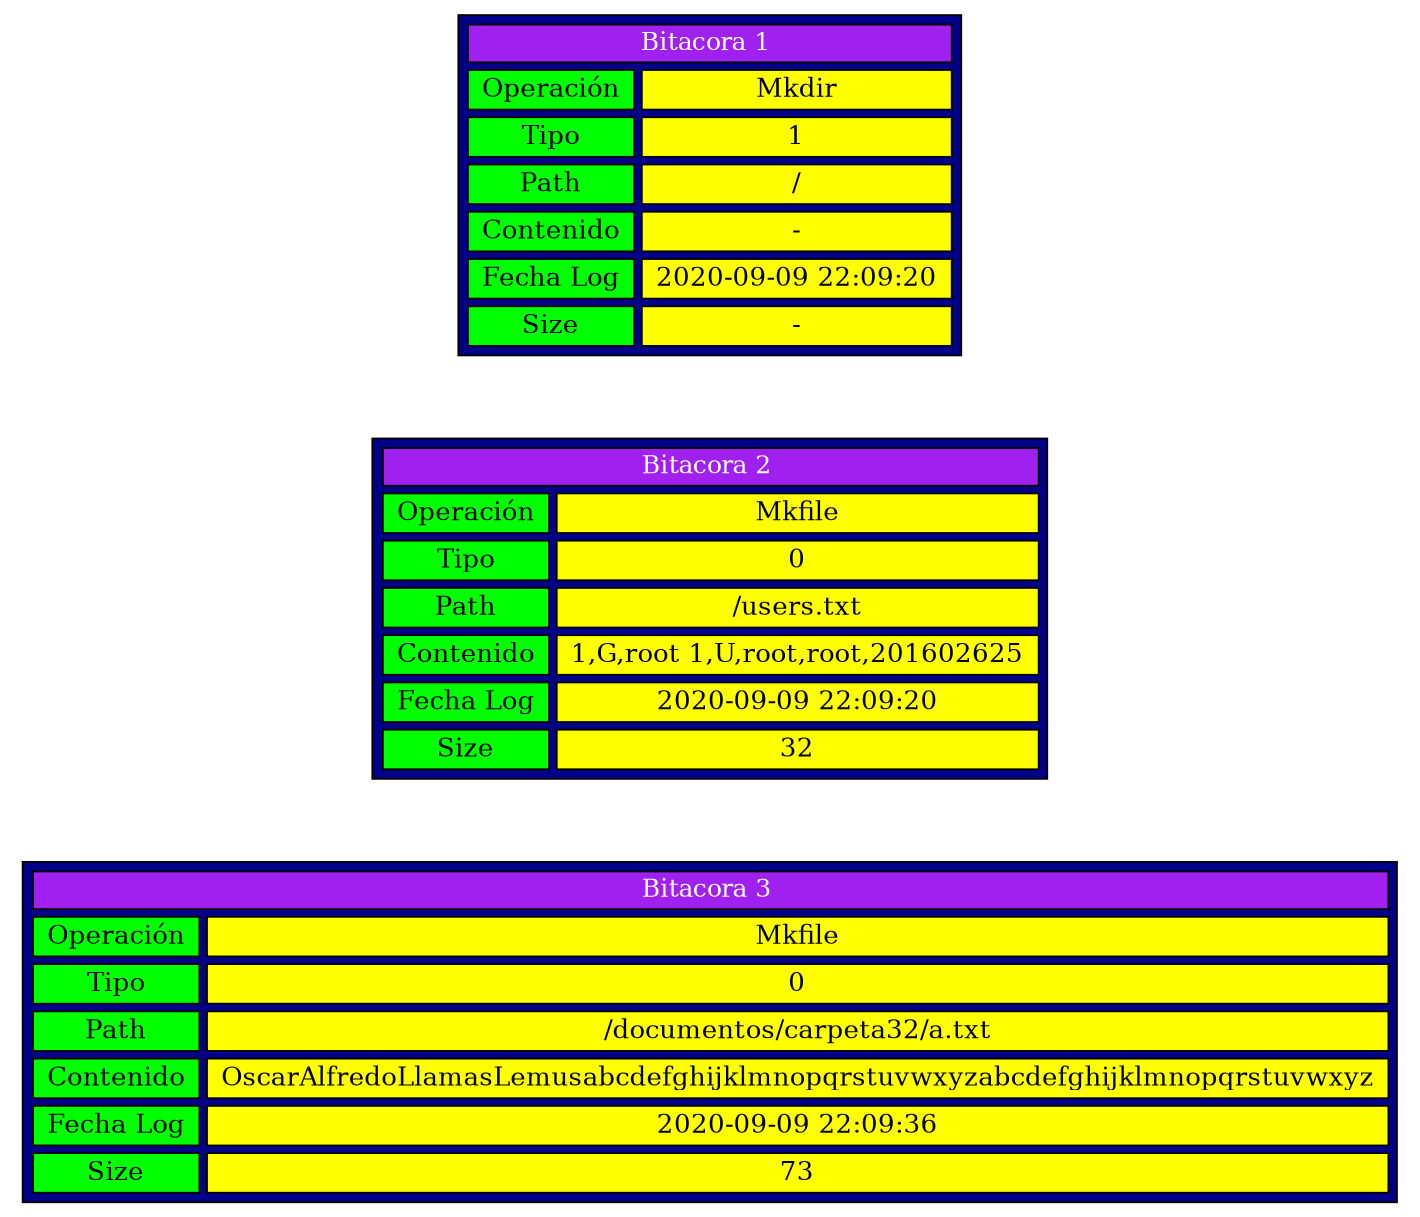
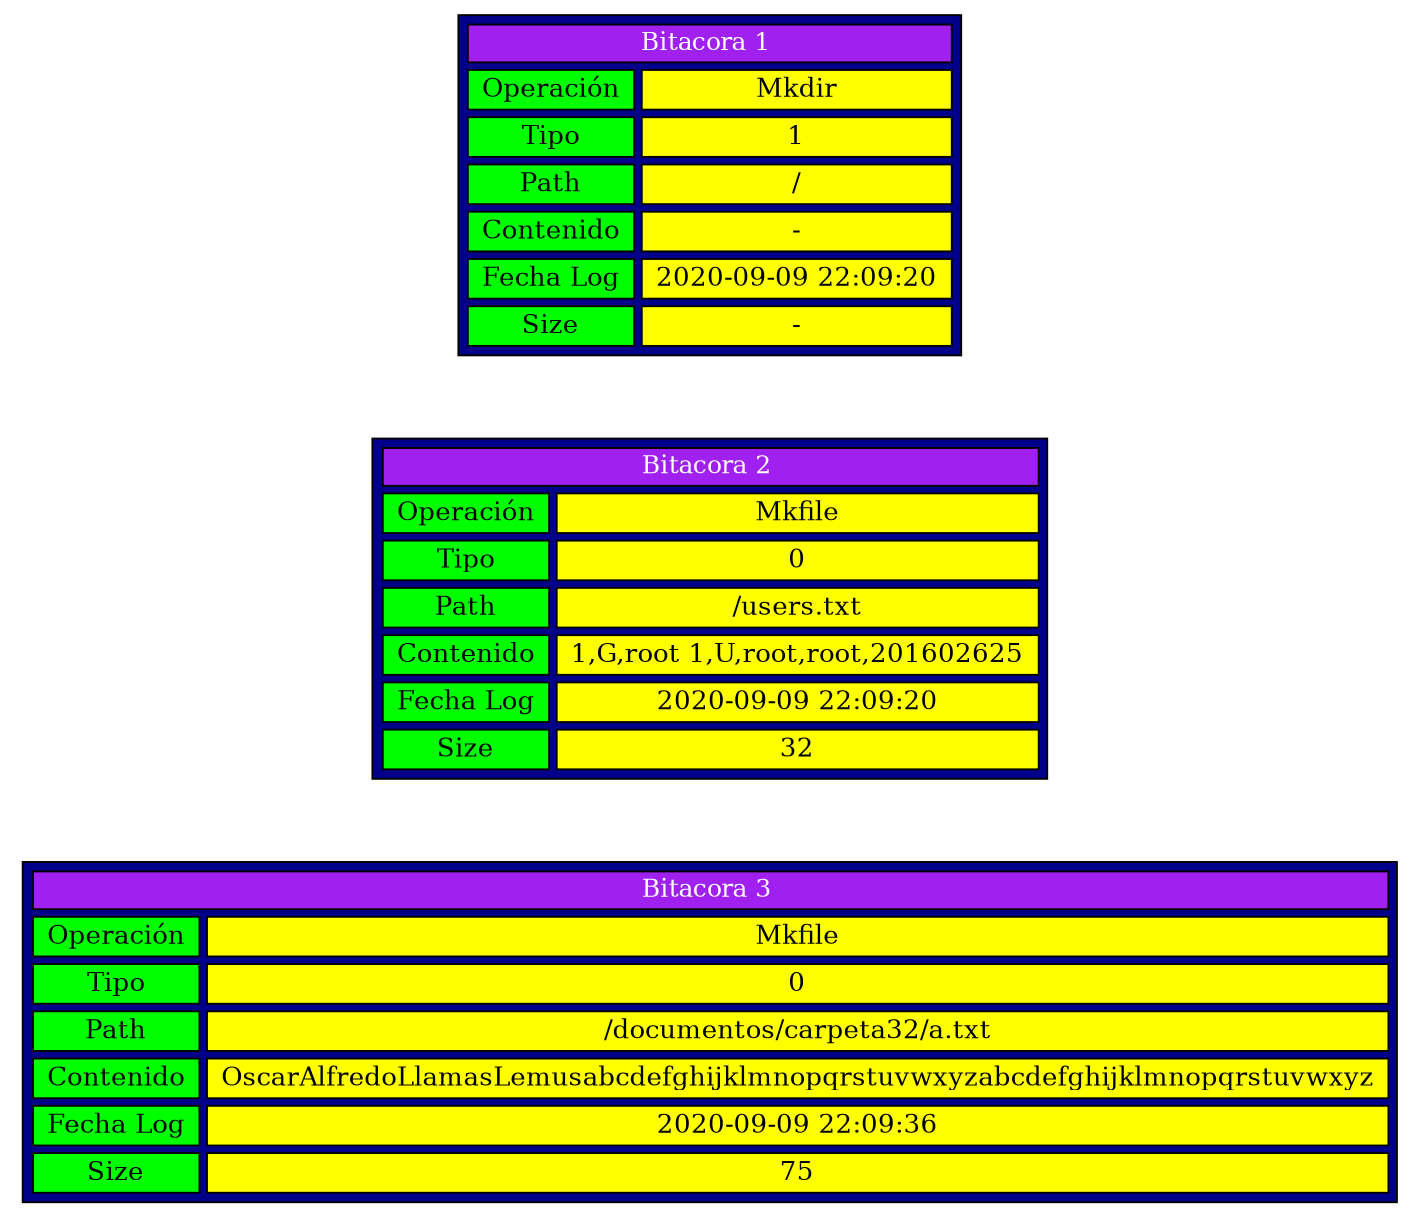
(798, 1172) -> (798, 1172)
